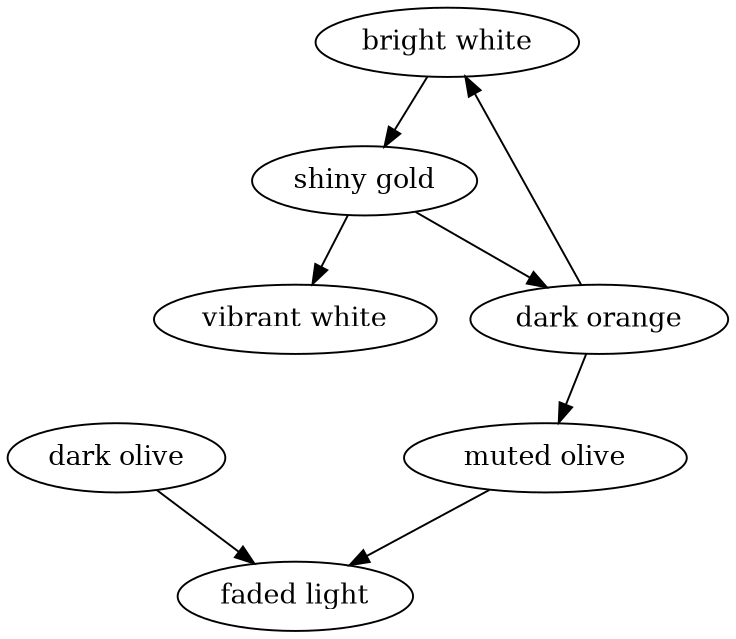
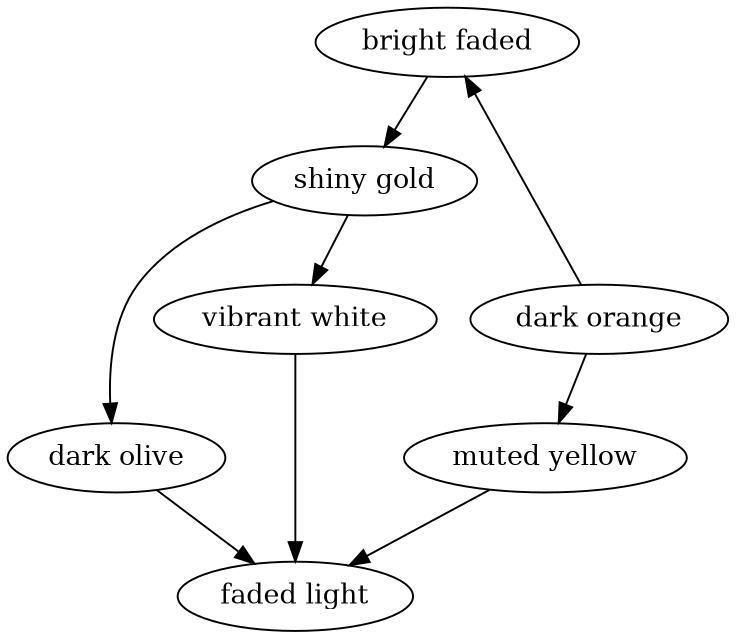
(447, 42) -> (447, 42)
(473, 245) -> (150, 270)
none -> (295, 448)
(545, 458) -> (545, 458)
